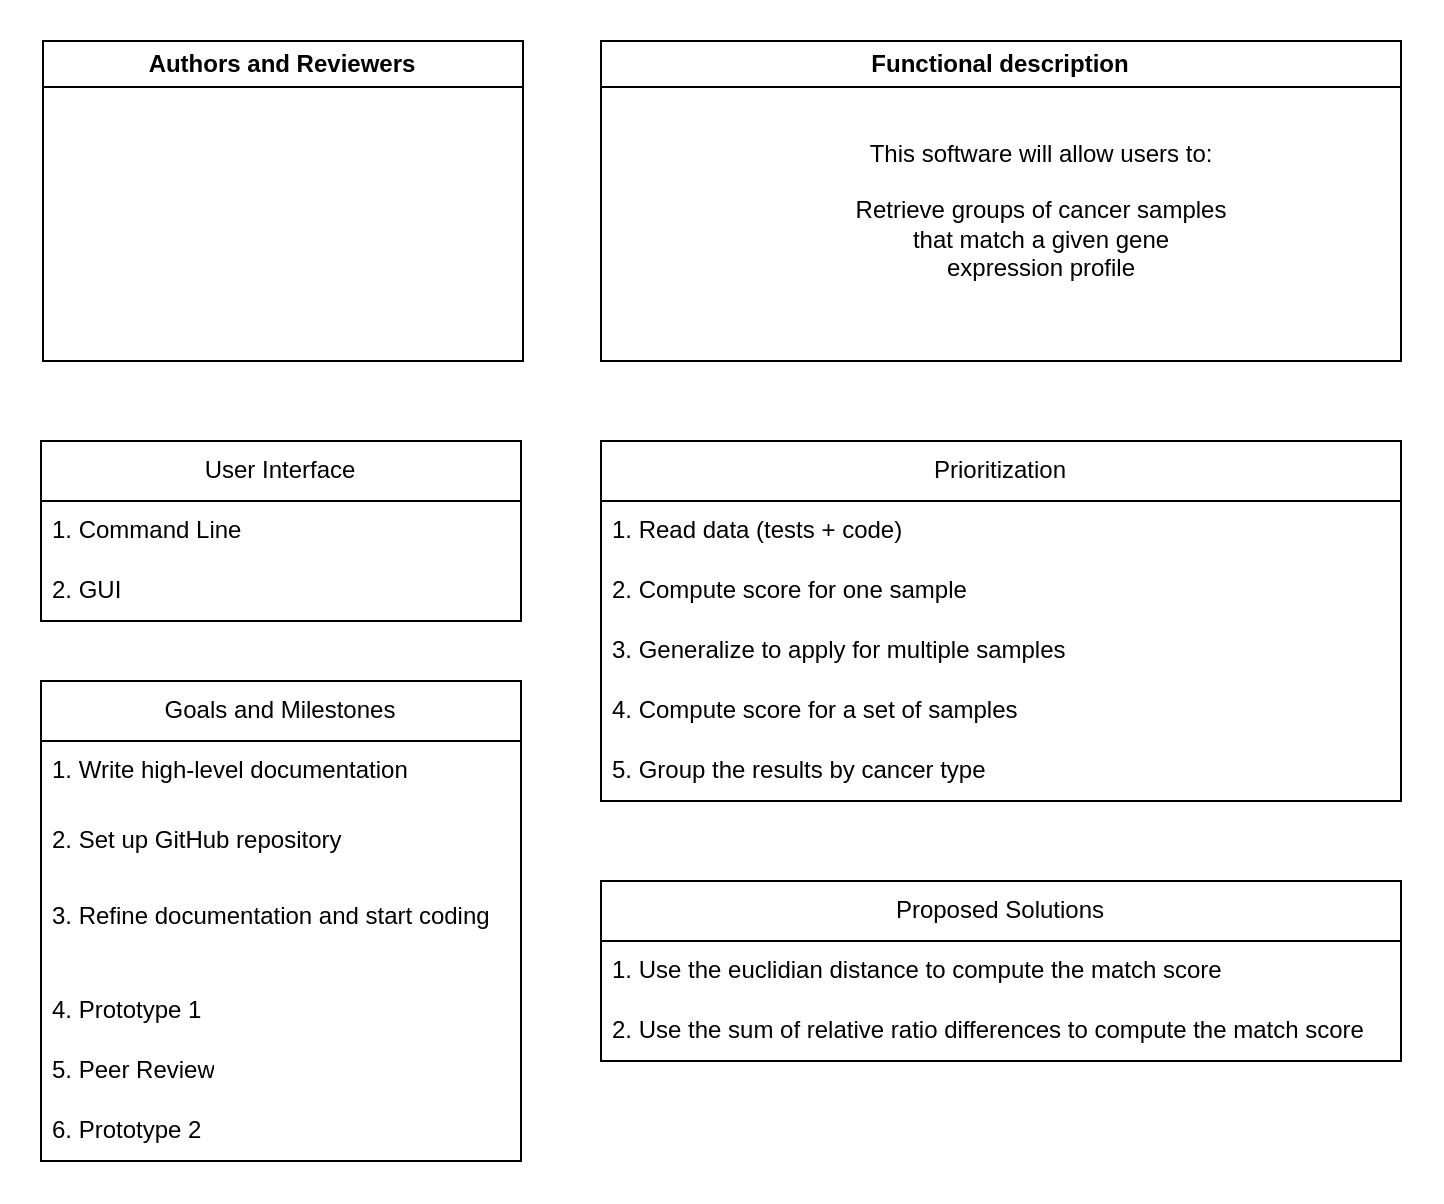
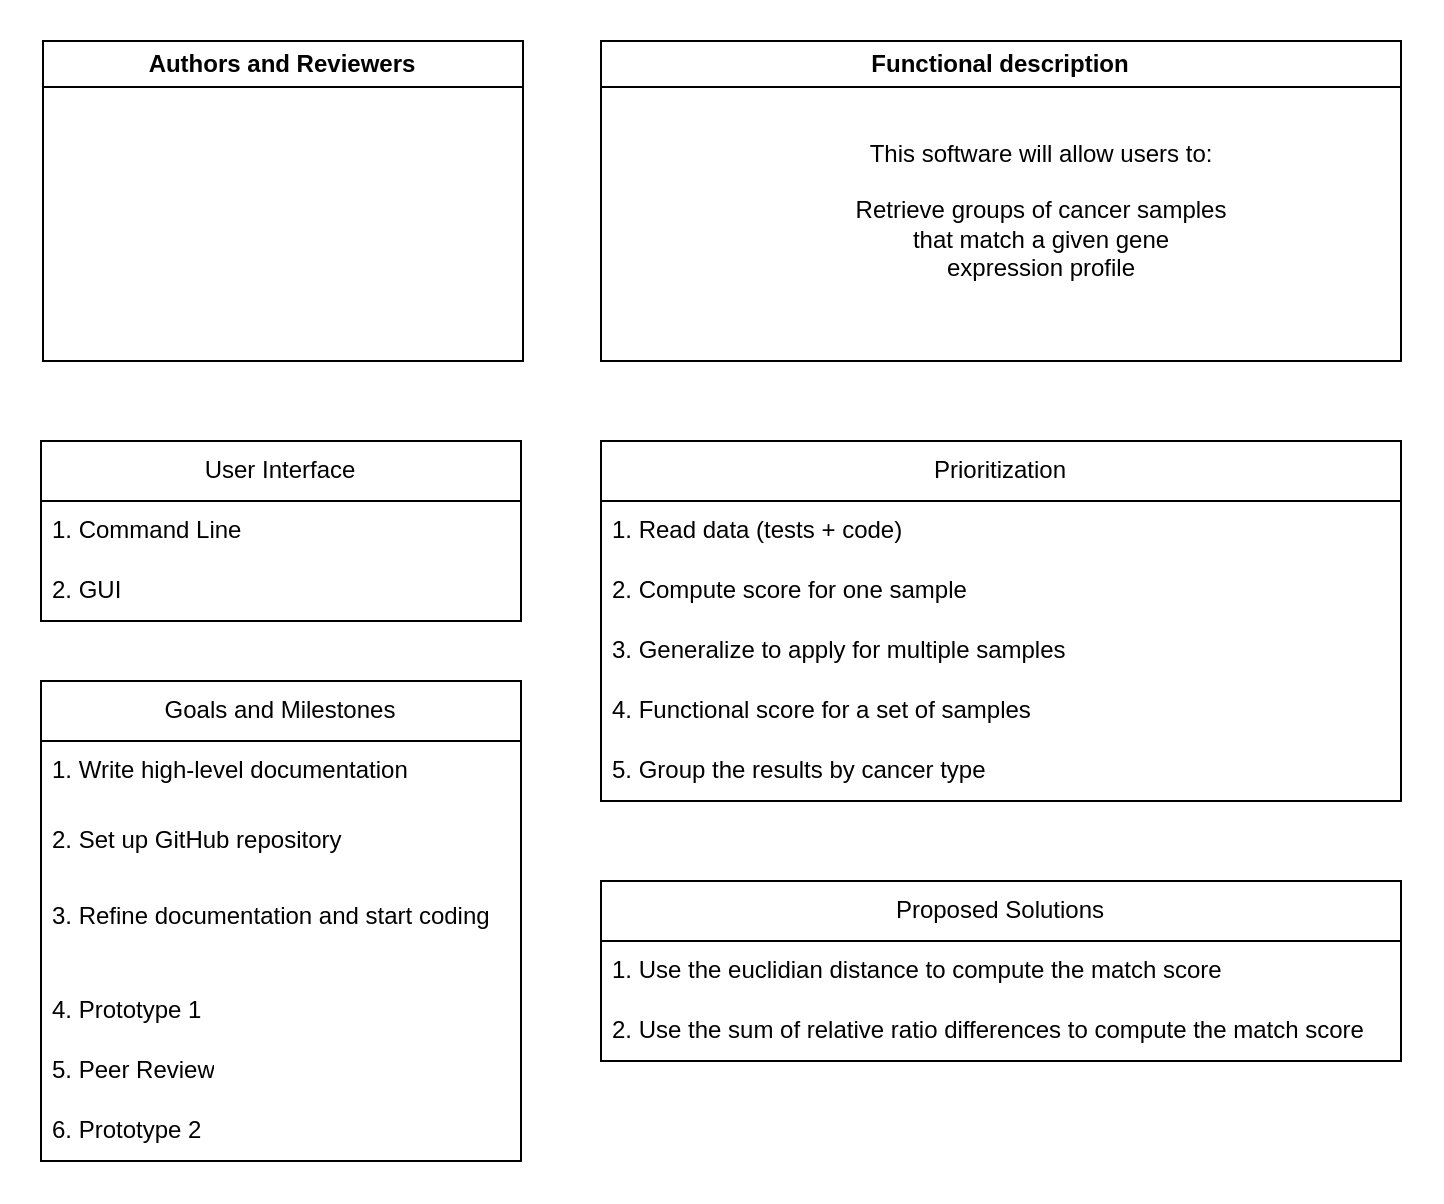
(834, 711) -> (847, 711)
